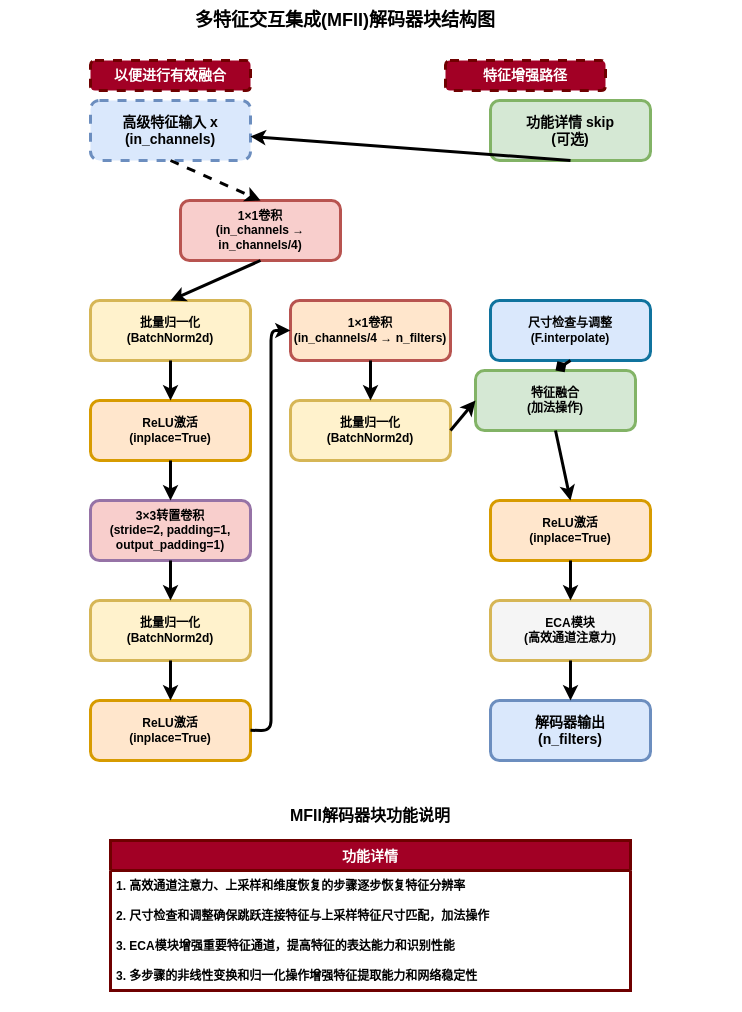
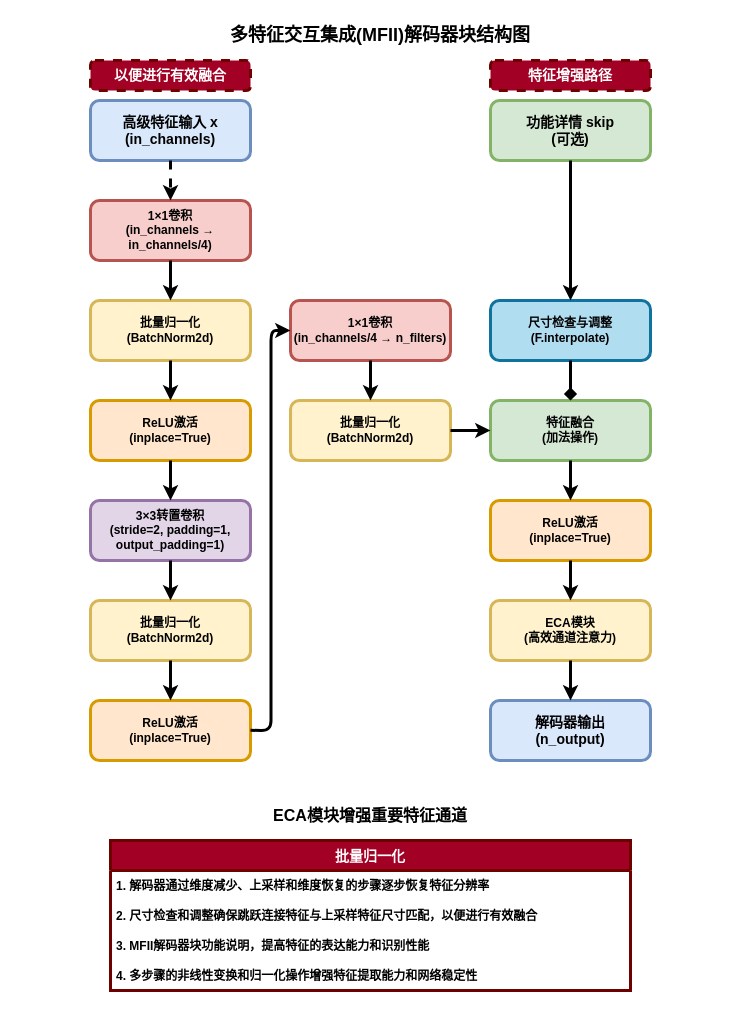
(346, 21) -> (381, 36)
(526, 76) -> (571, 76)
(171, 131) -> (171, 131)
(416, 149) -> (571, 225)
(261, 231) -> (171, 231)
(371, 331) -> (371, 331)
(571, 331) -> (571, 331)
(556, 401) -> (571, 431)
(171, 531) -> (171, 531)
(571, 631) -> (571, 631)
(571, 731) -> (571, 731)
(371, 816) -> (371, 816)
(370, 856) -> (370, 856)
(291, 886) -> (303, 886)
(303, 916) -> (327, 916)
(283, 946) -> (274, 946)
(297, 976) -> (297, 976)
